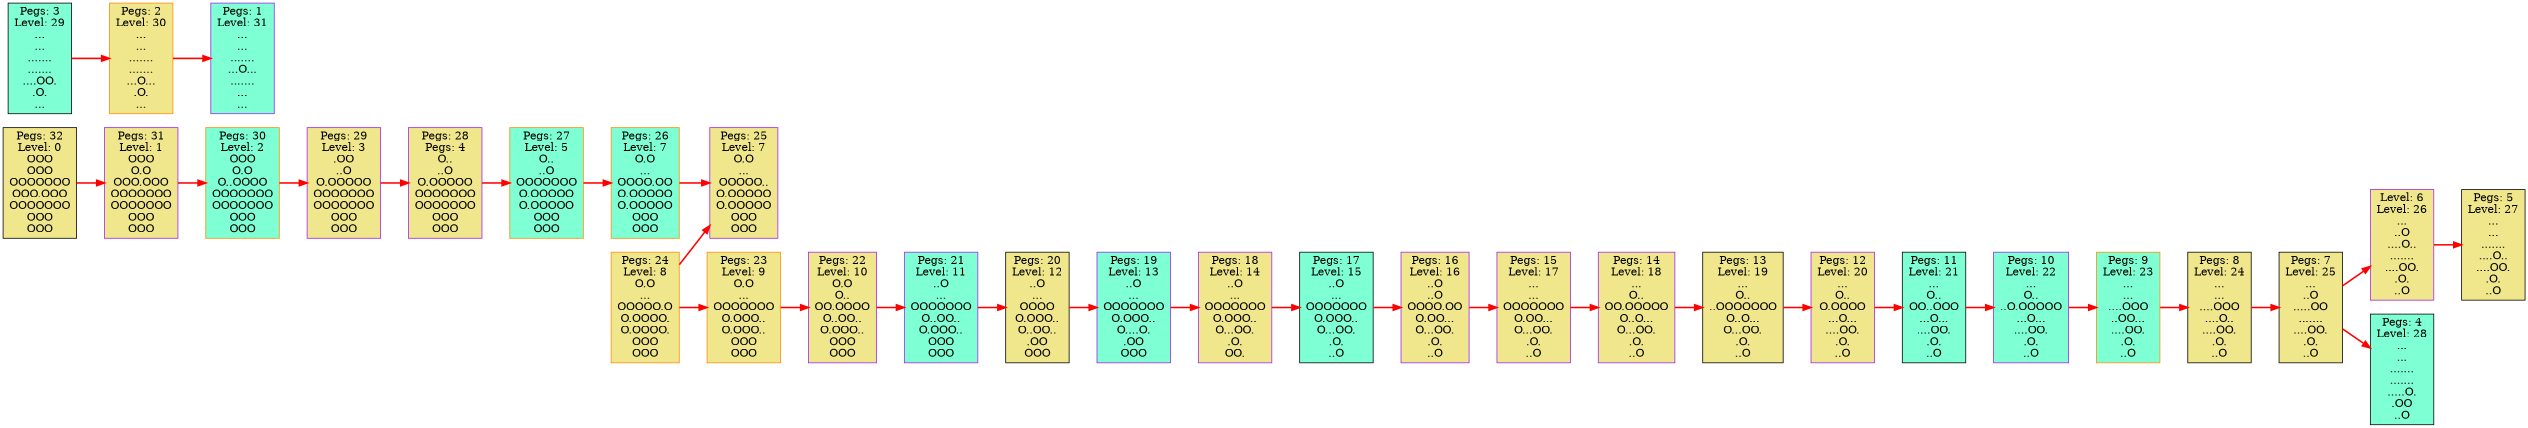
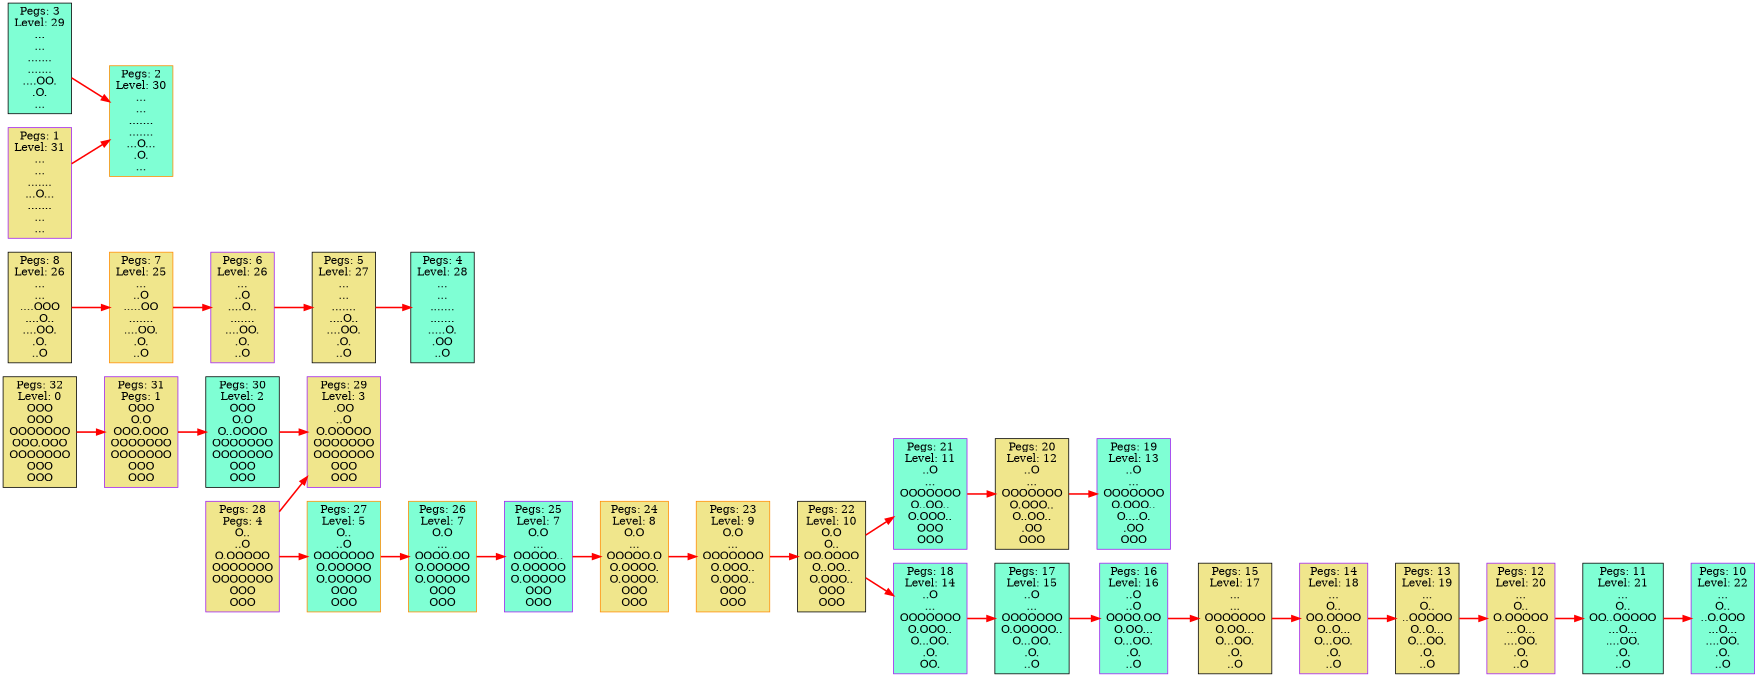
(141, 58) -> (141, 121)
(188, 58) -> (87, 154)
(243, 58) -> (40, 183)
(141, 183) -> (141, 432)
(243, 183) -> (243, 432)
(391, 183) -> (291, 497)
(744, 183) -> (538, 557)
(2402, 245) -> (243, 308)
(692, 248) -> (583, 557)
(842, 308) -> (832, 557)
(1037, 308) -> (1032, 494)
(1181, 308) -> (876, 585)
(1235, 308) -> (930, 619)
(1336, 308) -> (1032, 619)
(1435, 308) -> (1134, 619)
(1534, 308) -> (1235, 619)
(1637, 308) -> (1334, 619)
(1743, 308) -> (1427, 619)
(1843, 308) -> (1521, 619)
(1934, 308) -> (1623, 619)
(2031, 308) -> (1723, 619)
(2128, 308) -> none
(2219, 308) -> (40, 308)
(2311, 308) -> (141, 308)
(2353, 336) -> (389, 308)
